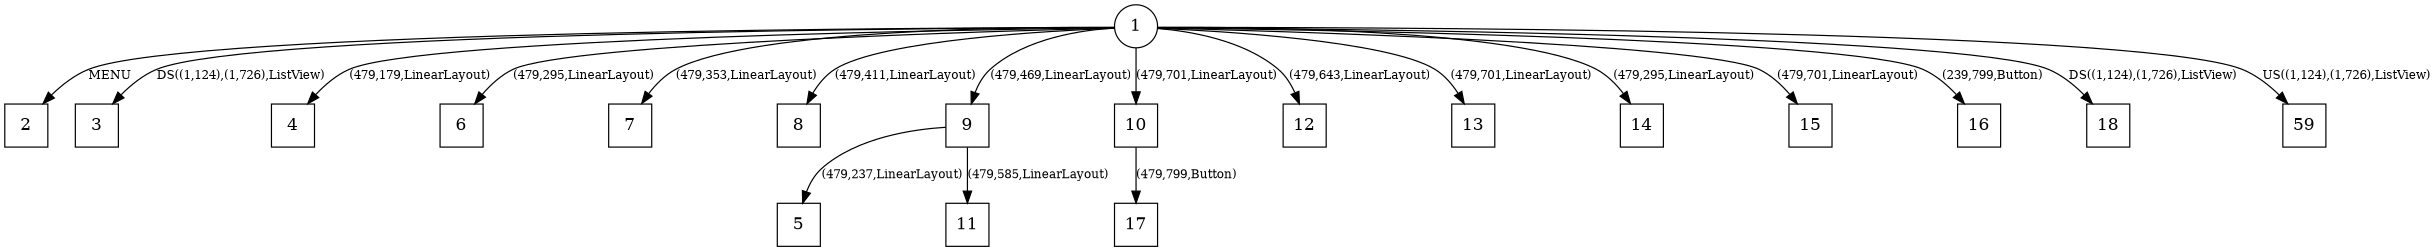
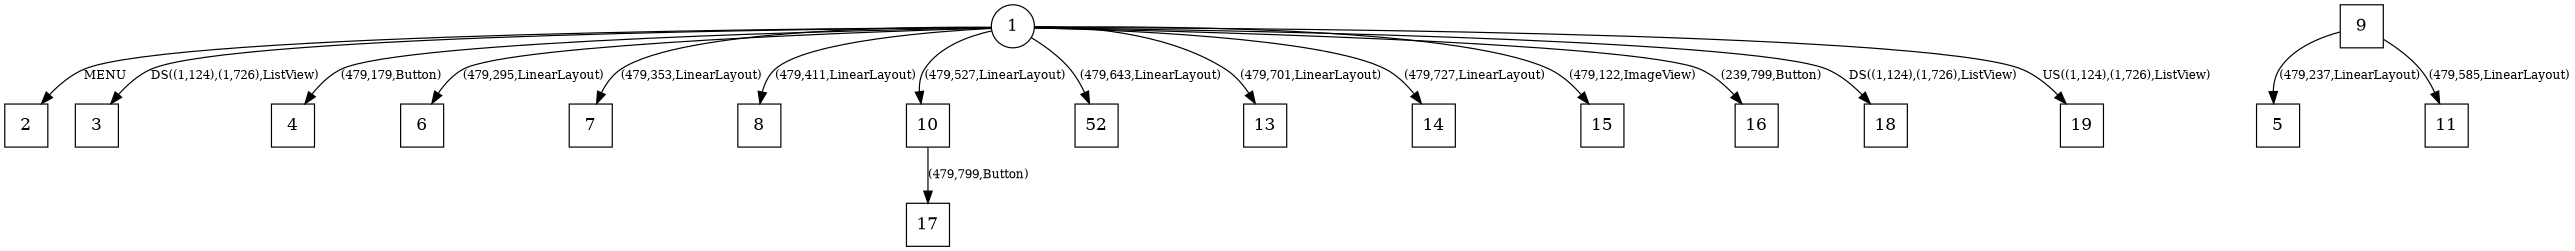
(1036, 43) -> none
(420, 76) -> (392, 76)
(1207, 76) -> (995, 76)
(1684, 76) -> (1474, 76)
(1848, 76) -> (1632, 76)
(1305, 126) -> (1097, 126)
(2304, 126) -> (2082, 126)
